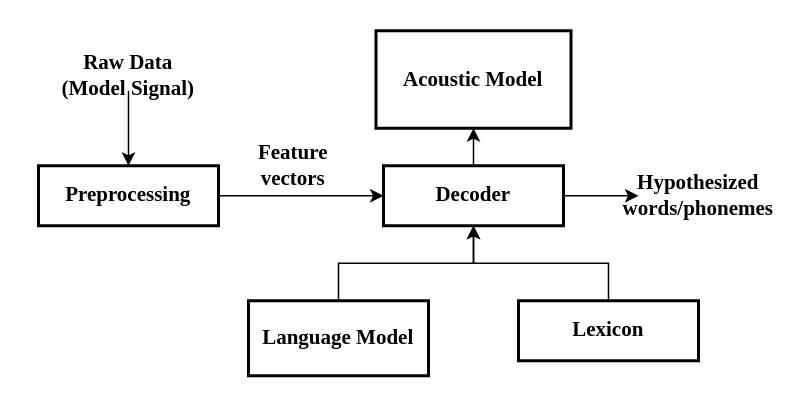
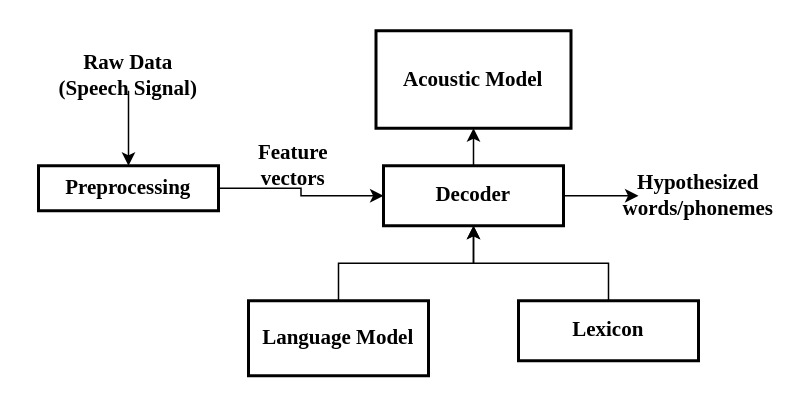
(128, 76) -> (128, 76)
(128, 196) -> (128, 188)
